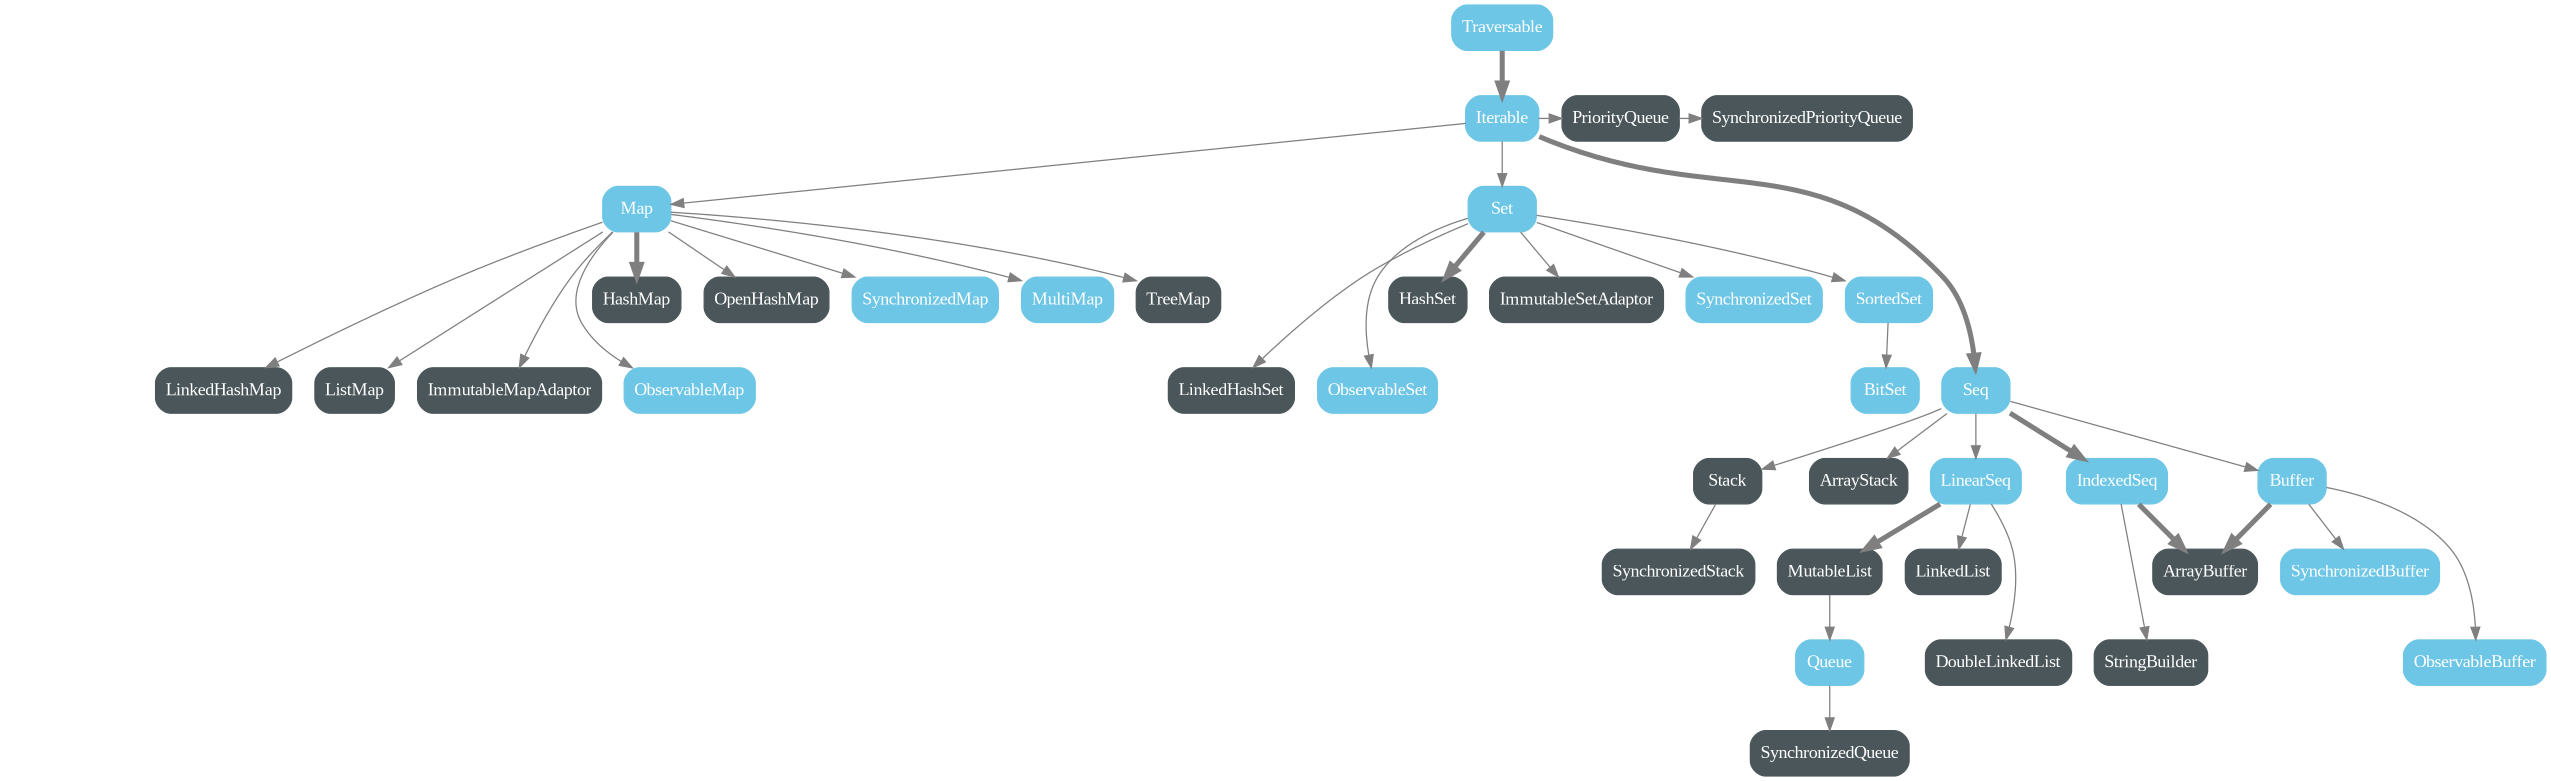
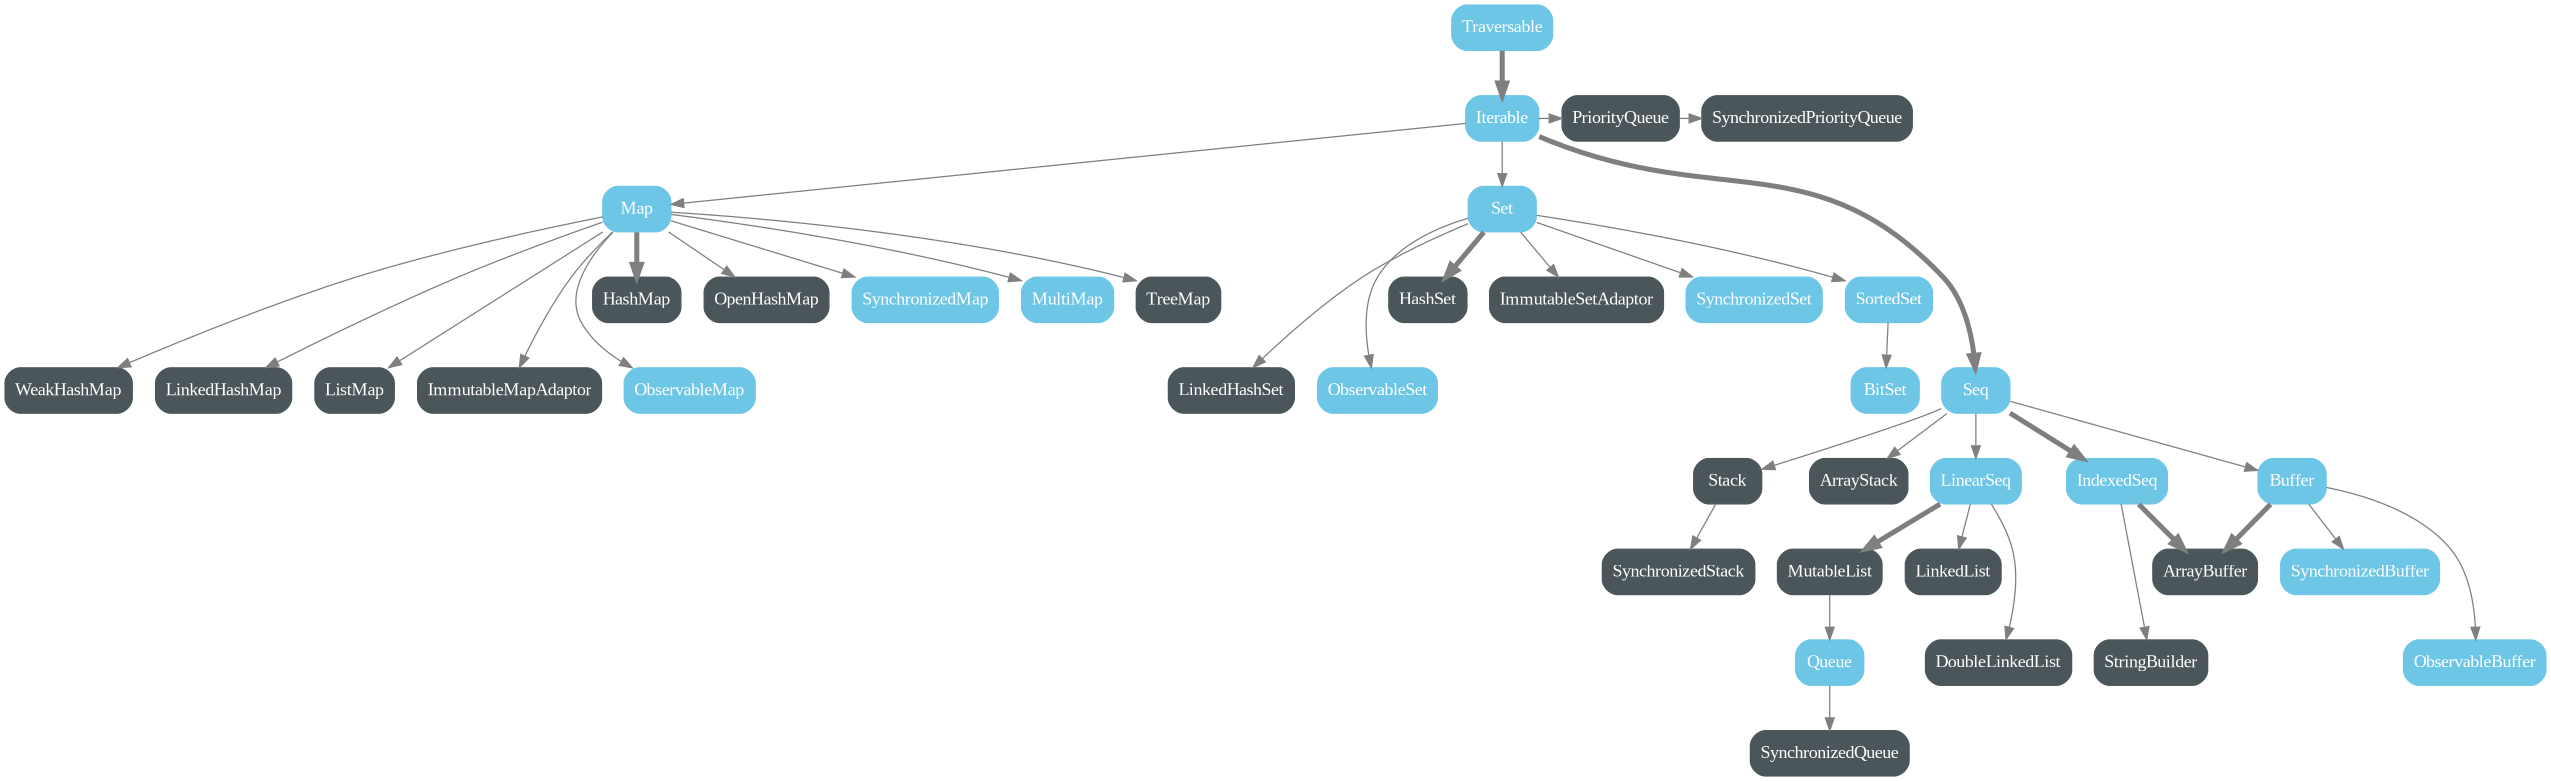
none -> (69, 391)
